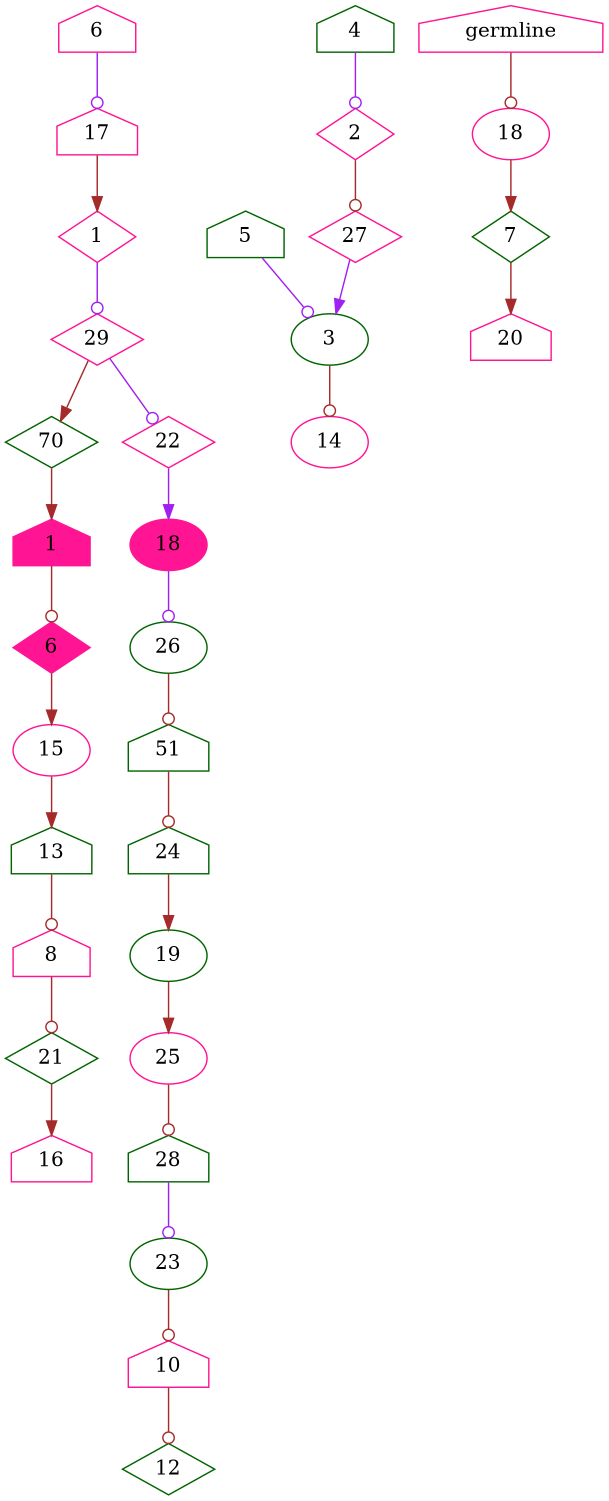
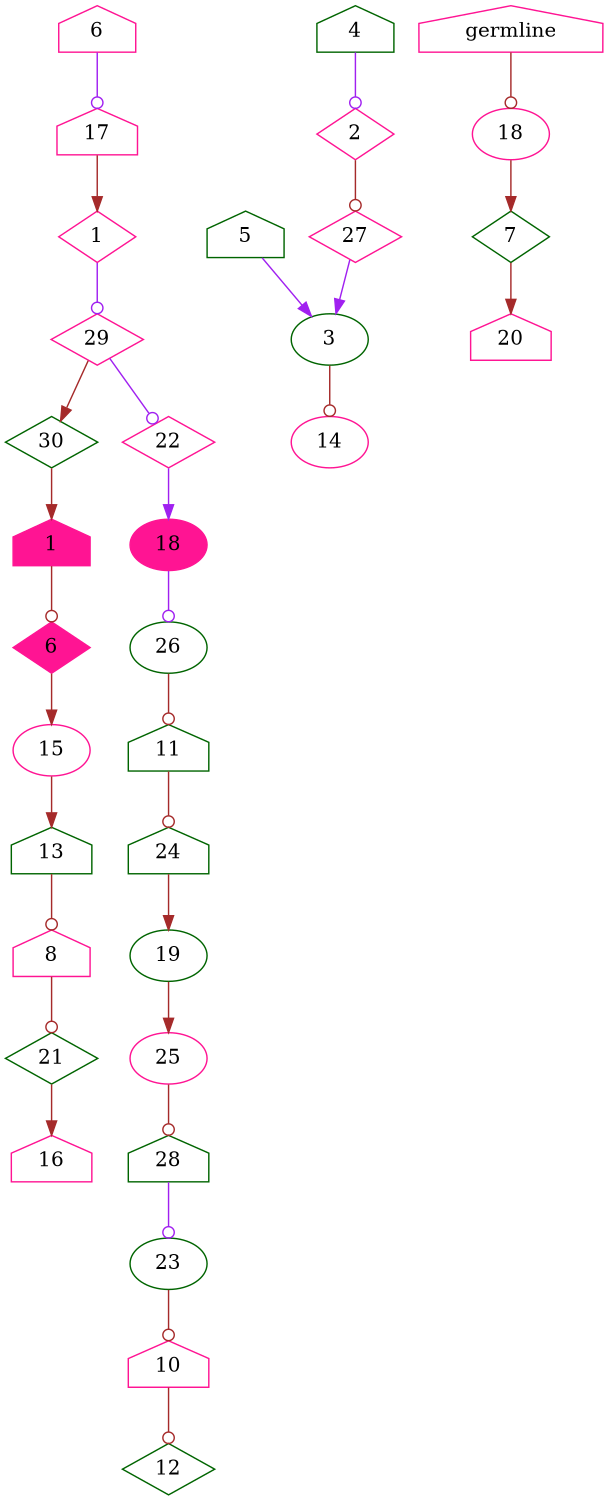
(283, 283) -> (283, 283)
(52, 442) -> (52, 442)
(169, 750) -> (169, 750)
